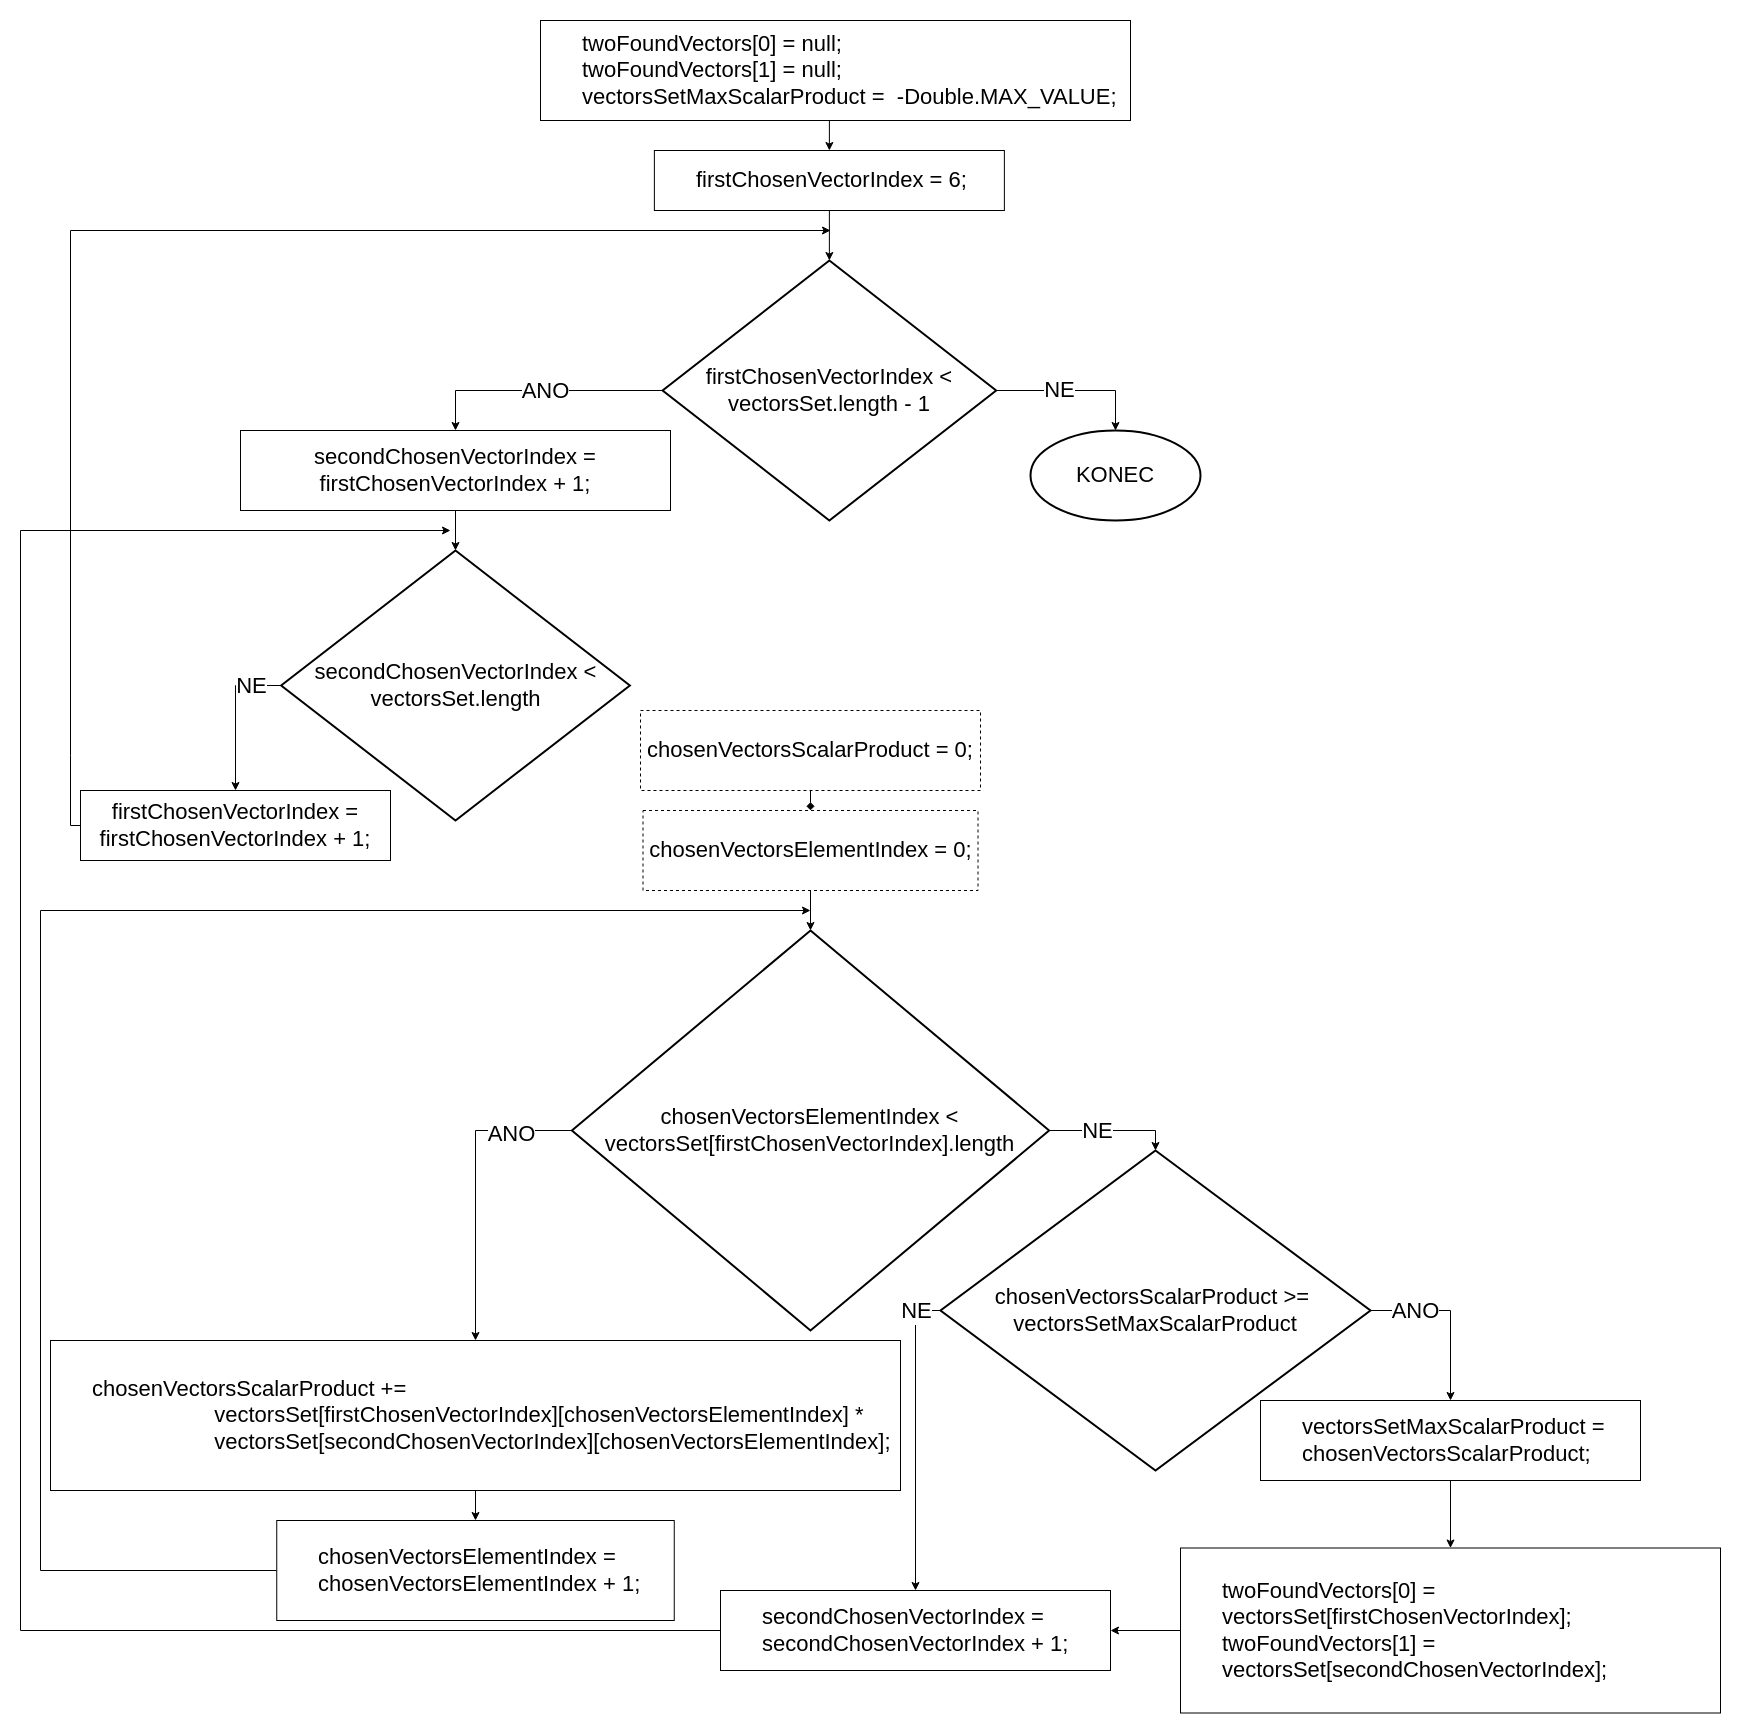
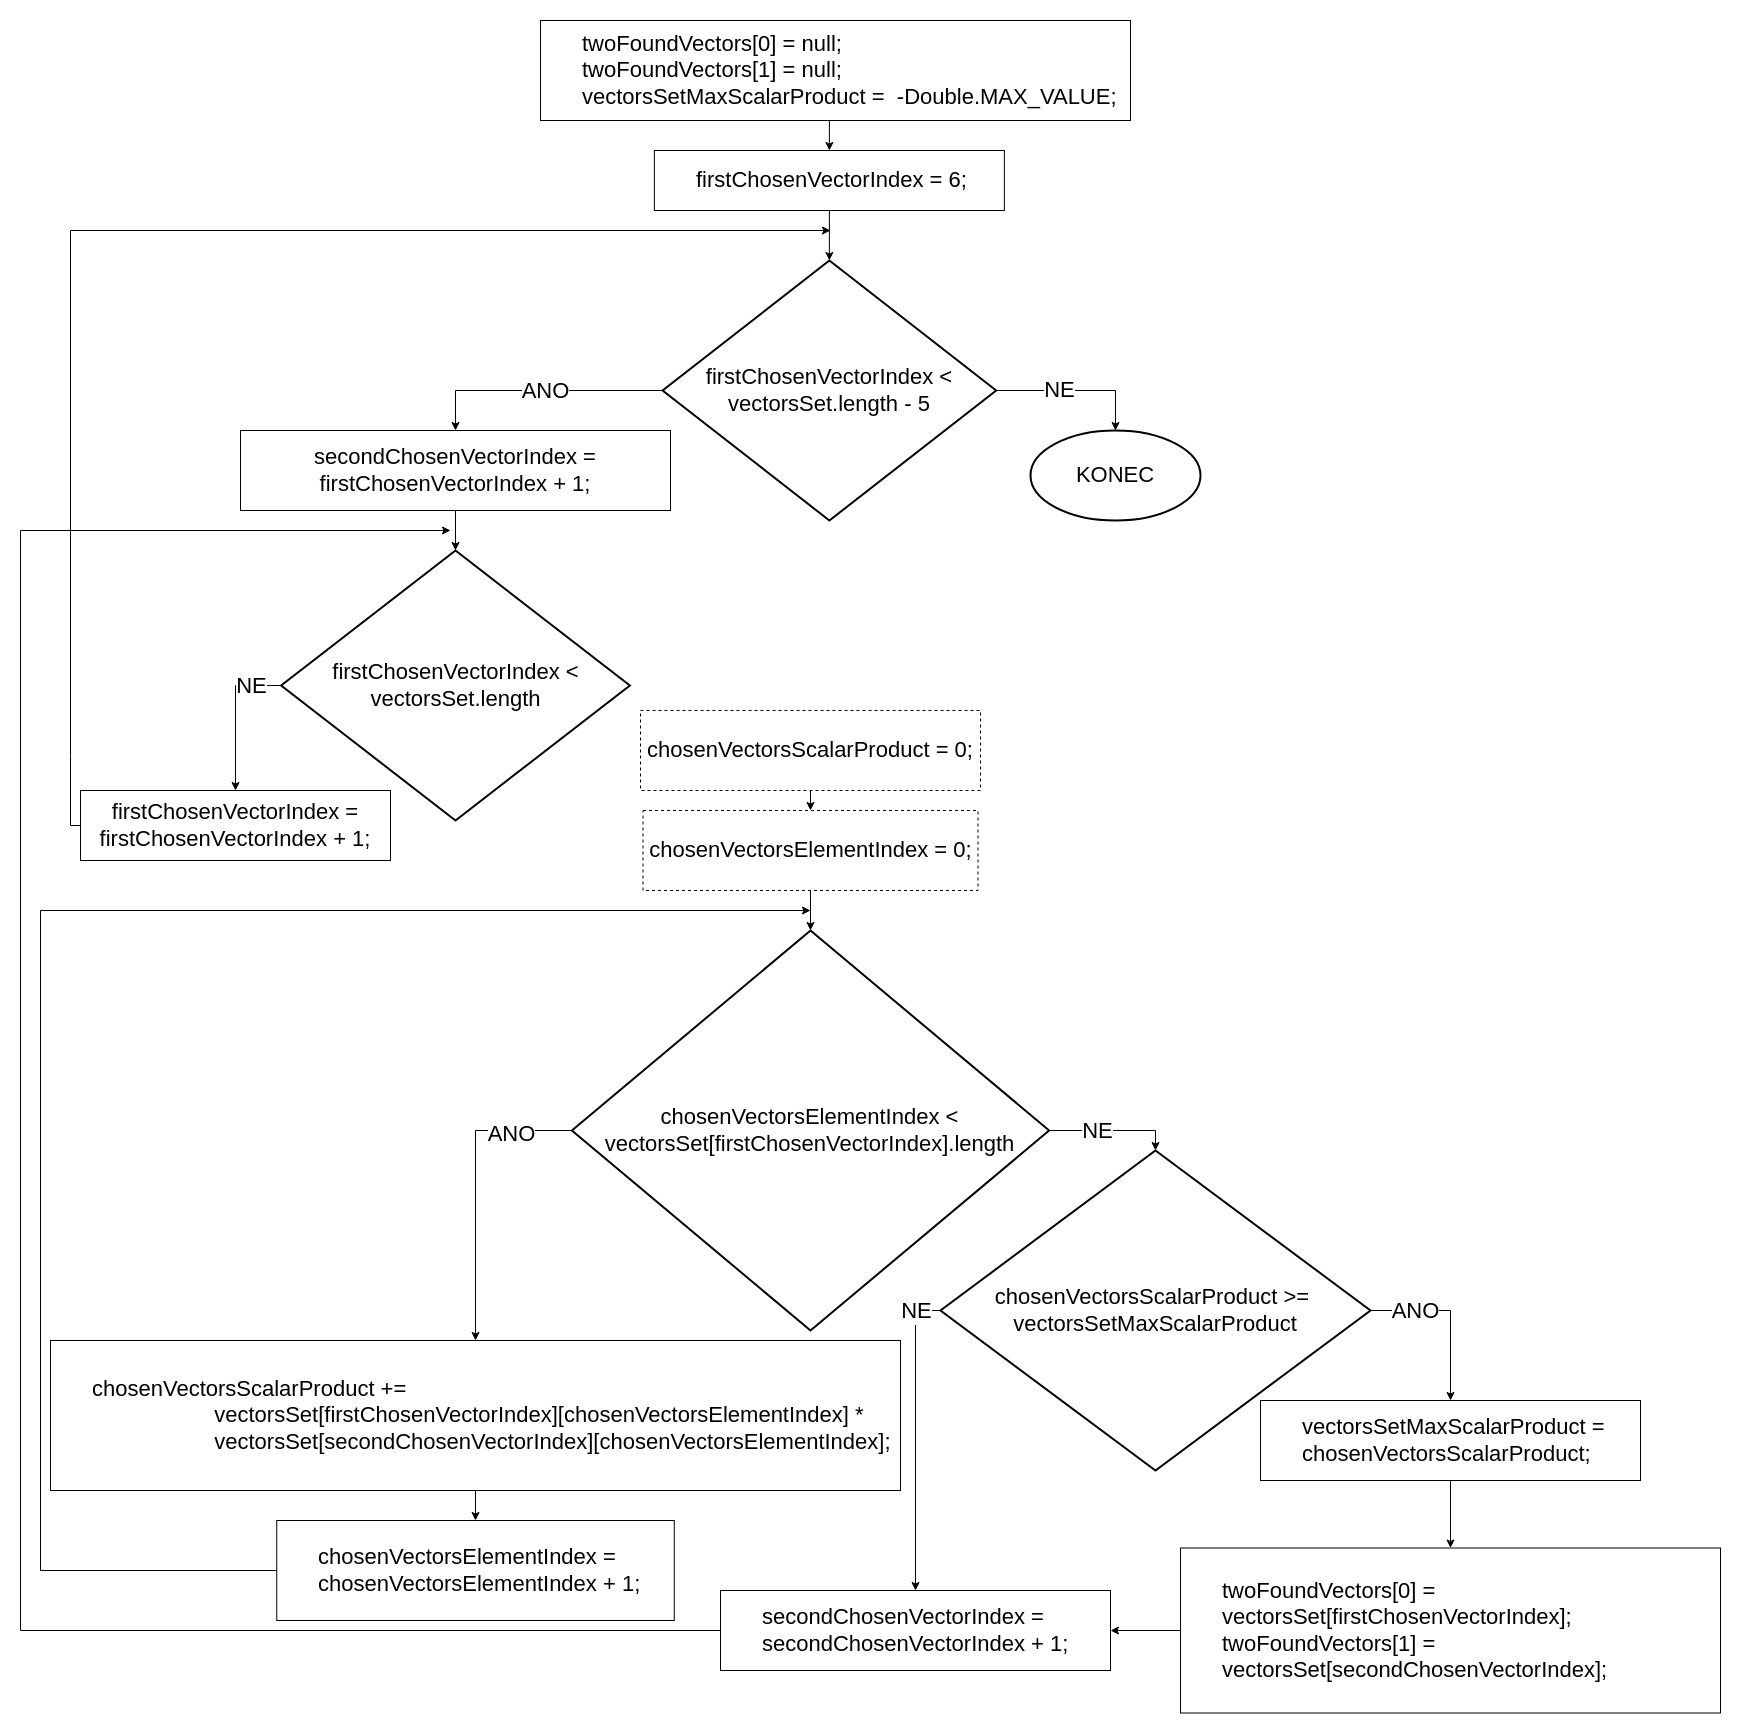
(830, 391) -> (830, 391)
(456, 686) -> (456, 686)
(811, 802) -> (811, 802)
